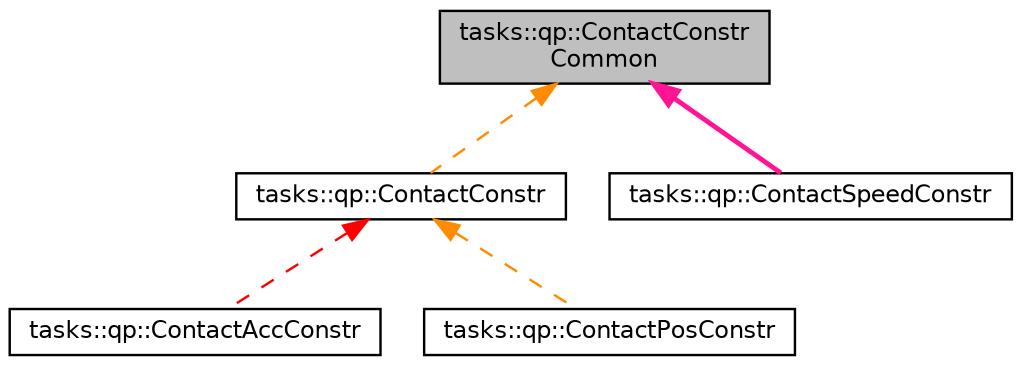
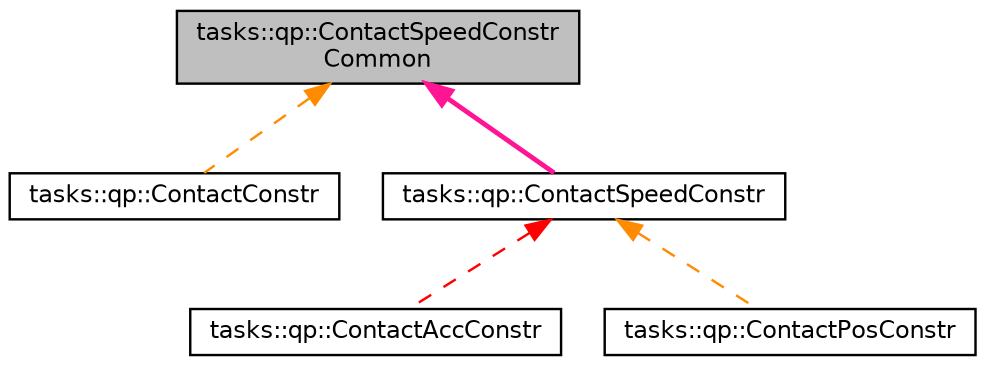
(605, 47) -> (378, 47)
(288, 271) -> (469, 271)
(516, 271) -> (697, 271)
